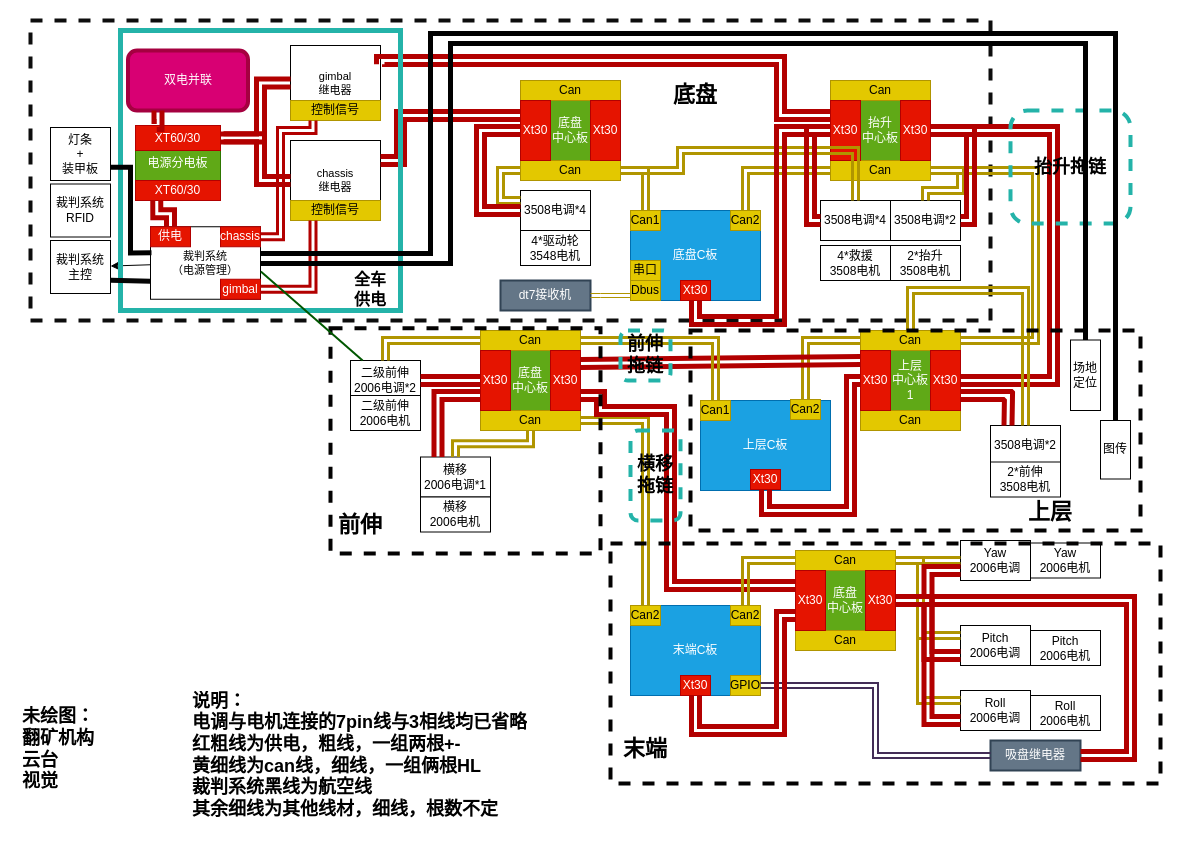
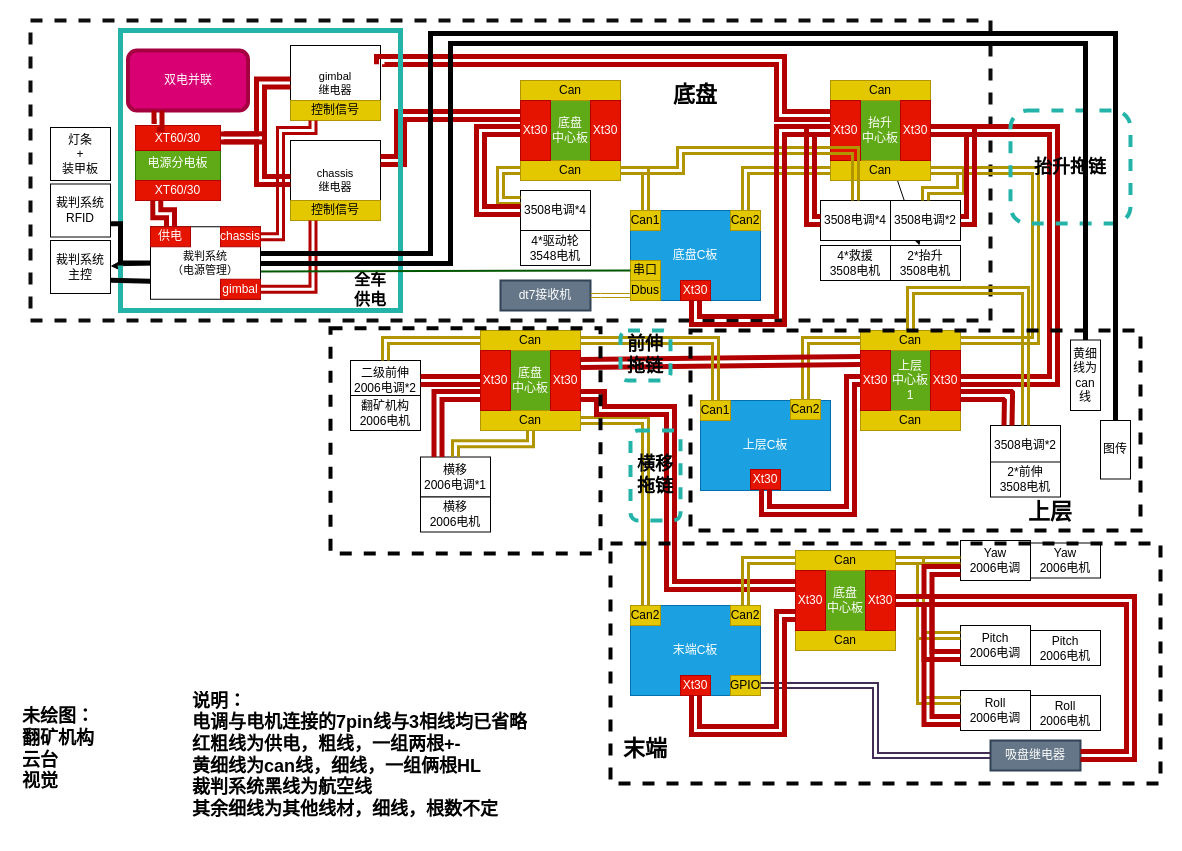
none -> (901, 191)
(131, 210) -> none
none -> (121, 252)
(311, 316) -> (445, 271)
(1086, 376) -> (1086, 376)
(386, 414) -> (386, 414)
(361, 526) -> none
